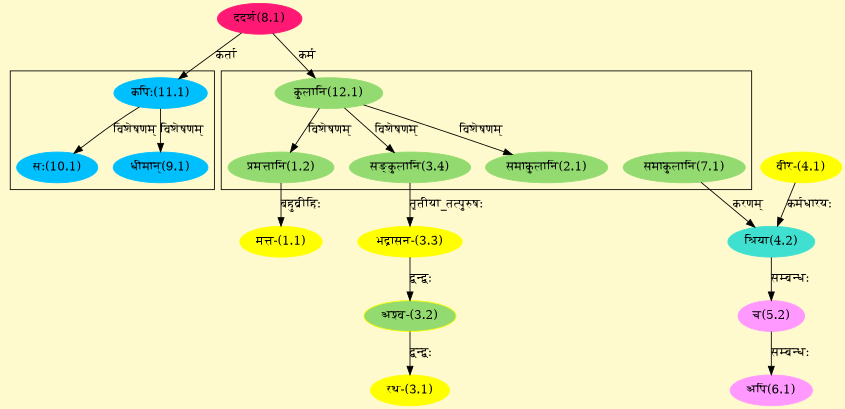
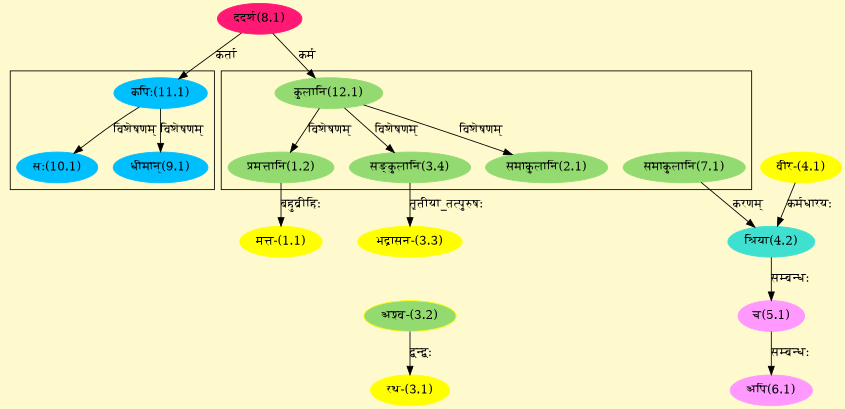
(410, 275) -> none
(771, 316) -> (771, 316)
